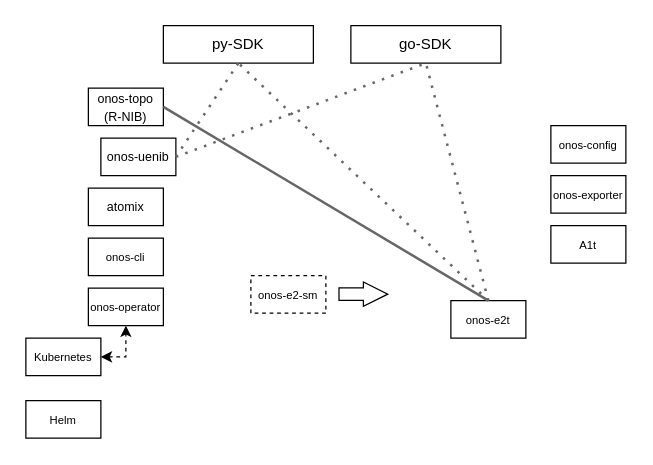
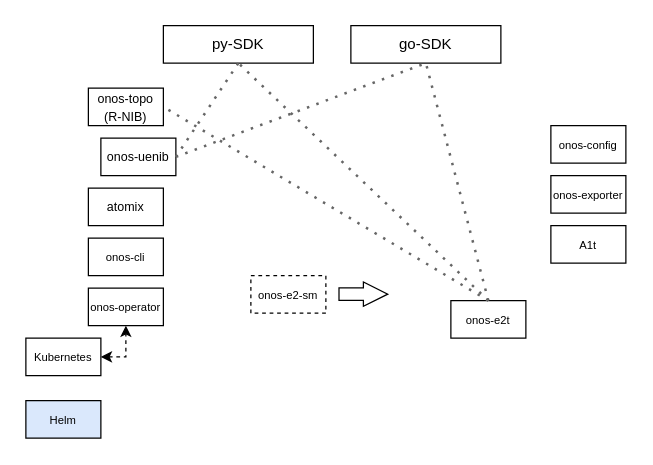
(323, 202) -> (323, 202)
(63, 419) -> (63, 419)
